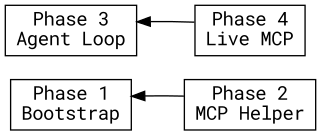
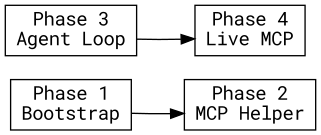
(172, 22) -> (159, 39)
(164, 96) -> (151, 114)
